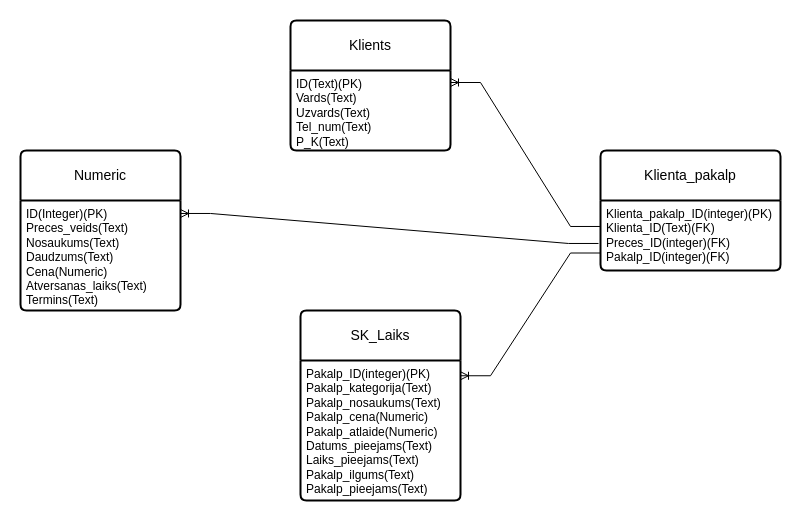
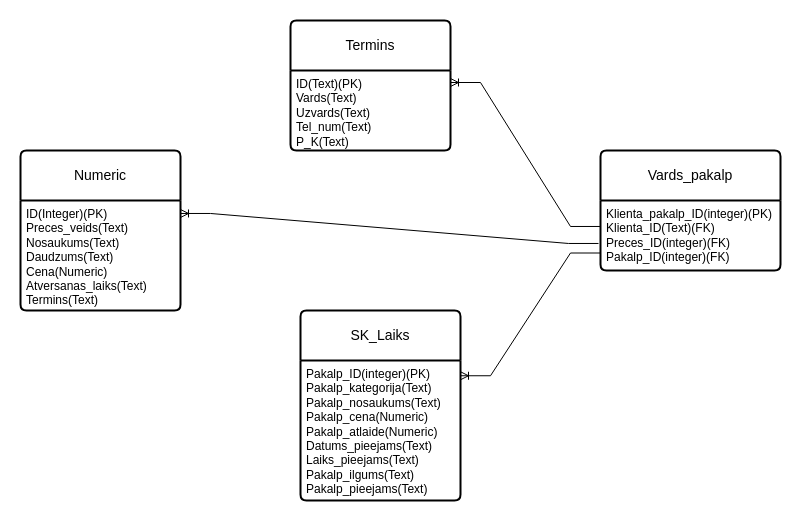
(371, 46) -> (371, 46)
(691, 176) -> (691, 176)
